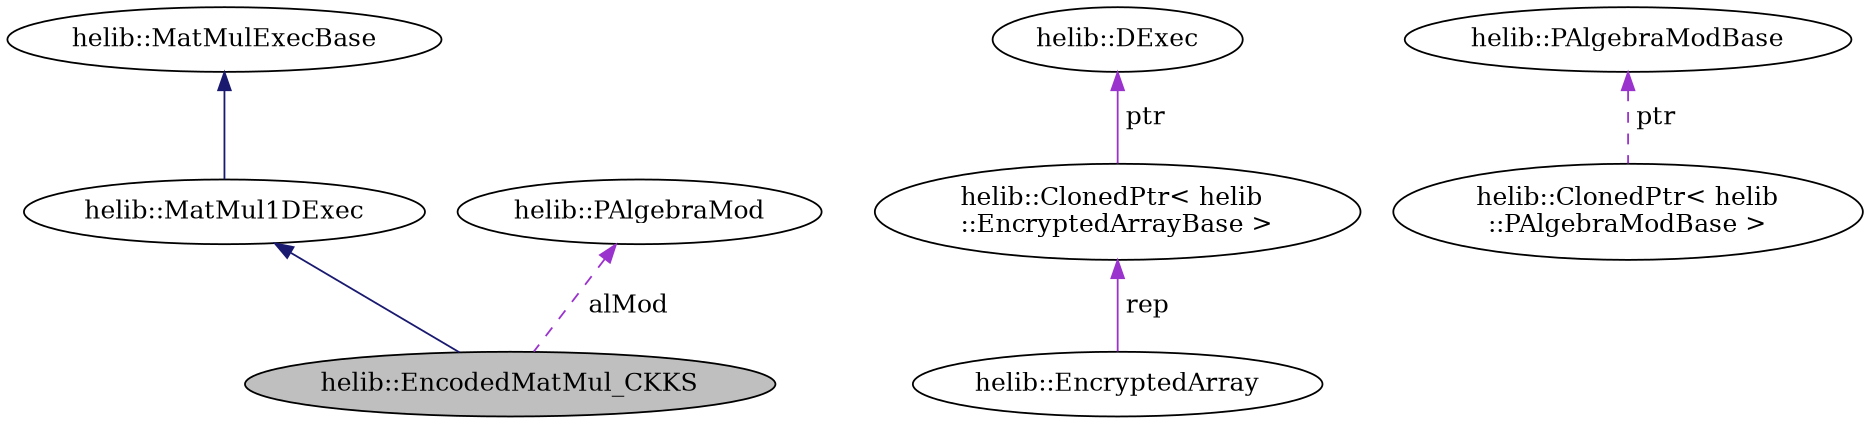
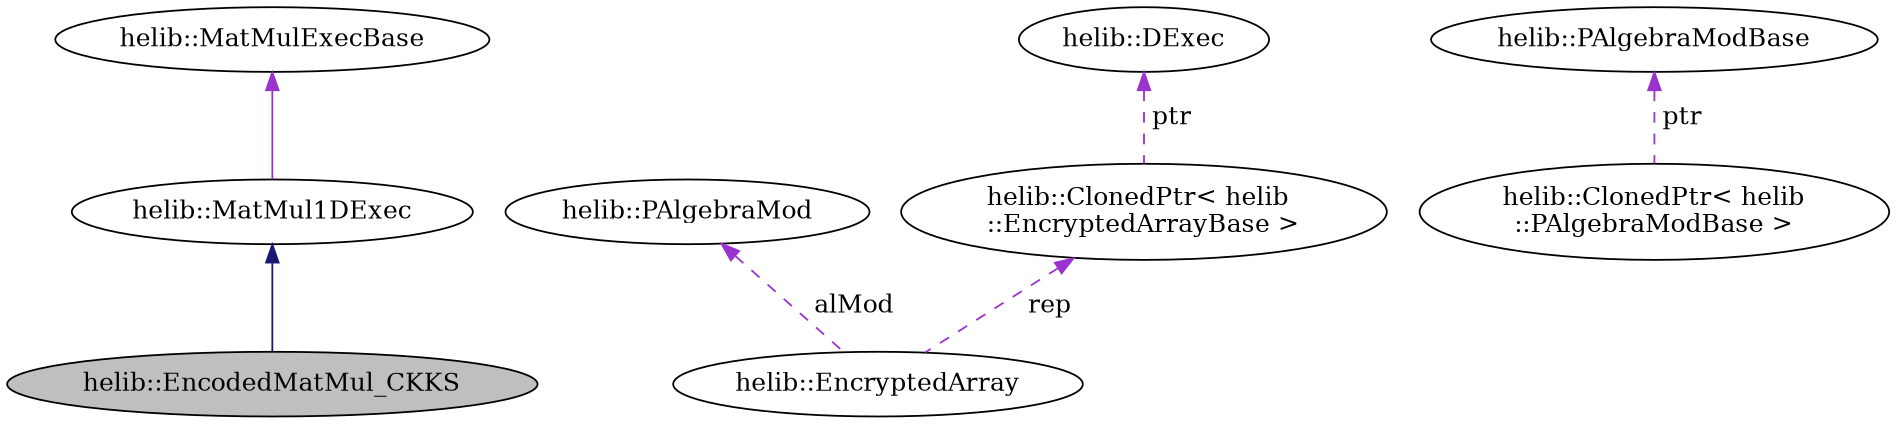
(1118, 127) -> (1144, 127)
(224, 135) -> (272, 135)
(569, 305) -> (789, 304)
(1118, 315) -> (992, 310)
